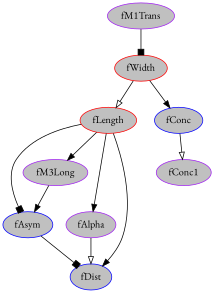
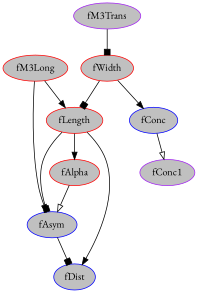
(141, 16) -> (107, 16)
(127, 91) -> (93, 91)
(85, 144) -> (53, 91)
(55, 173) -> (35, 68)
(91, 225) -> (75, 173)
(91, 247) -> (65, 195)
